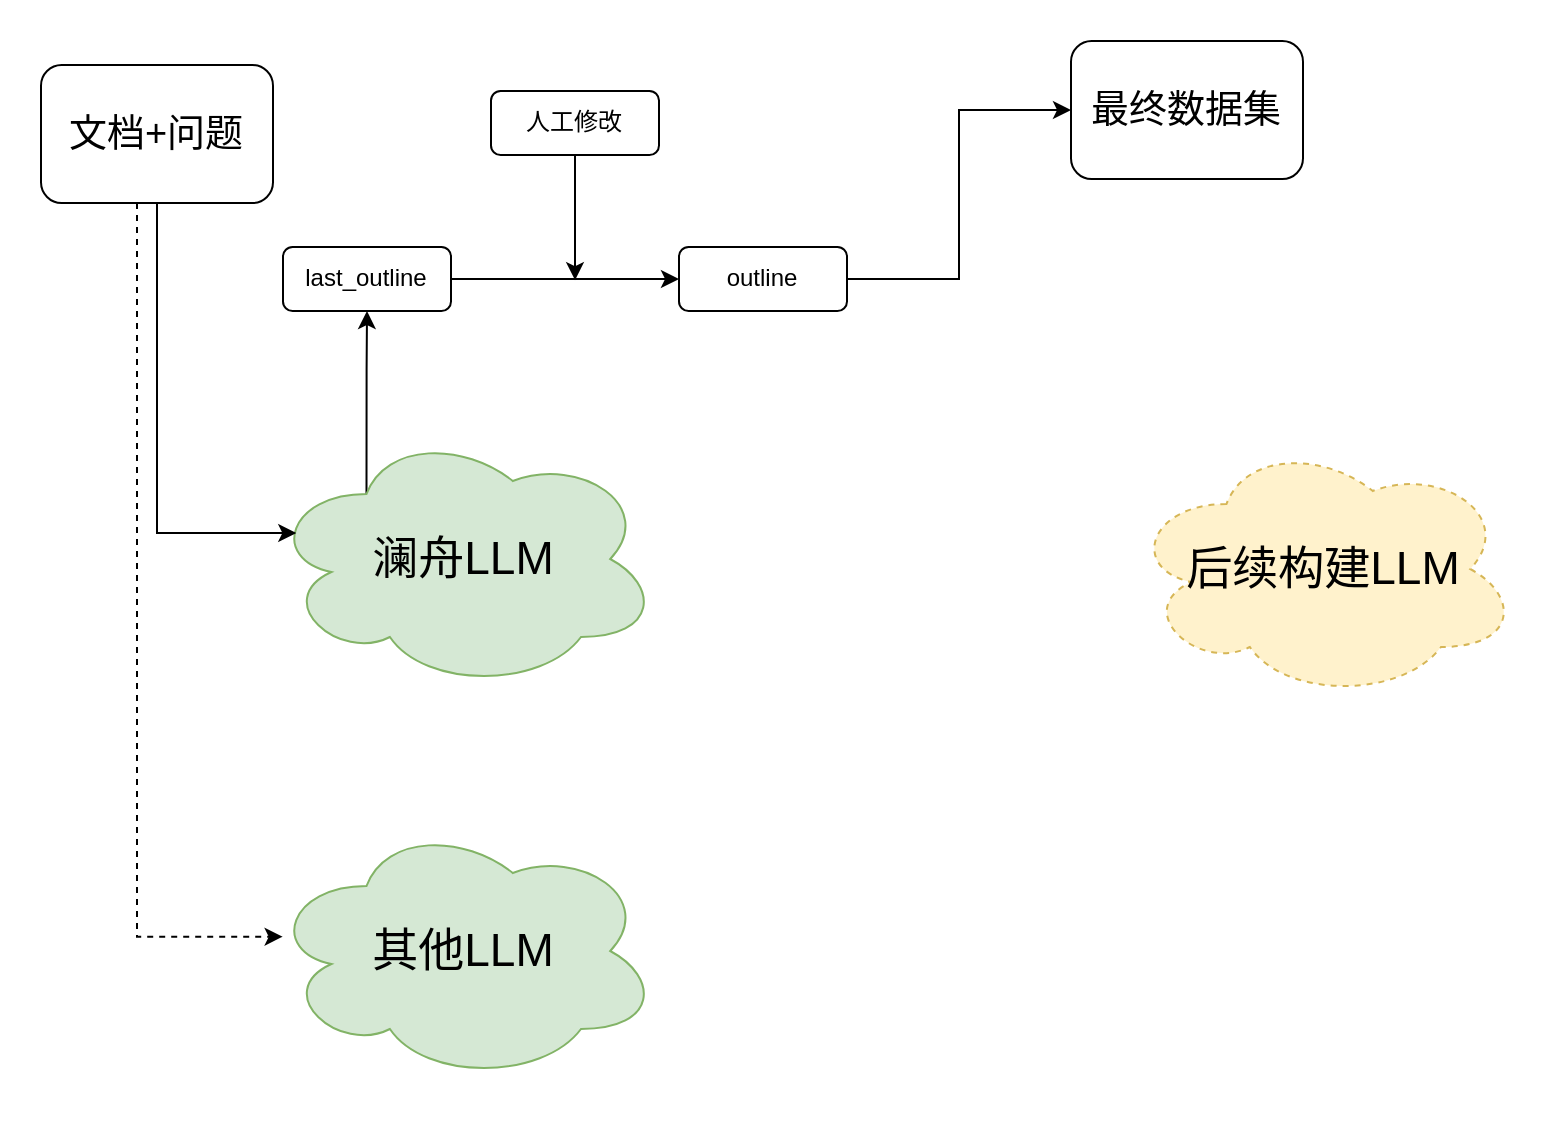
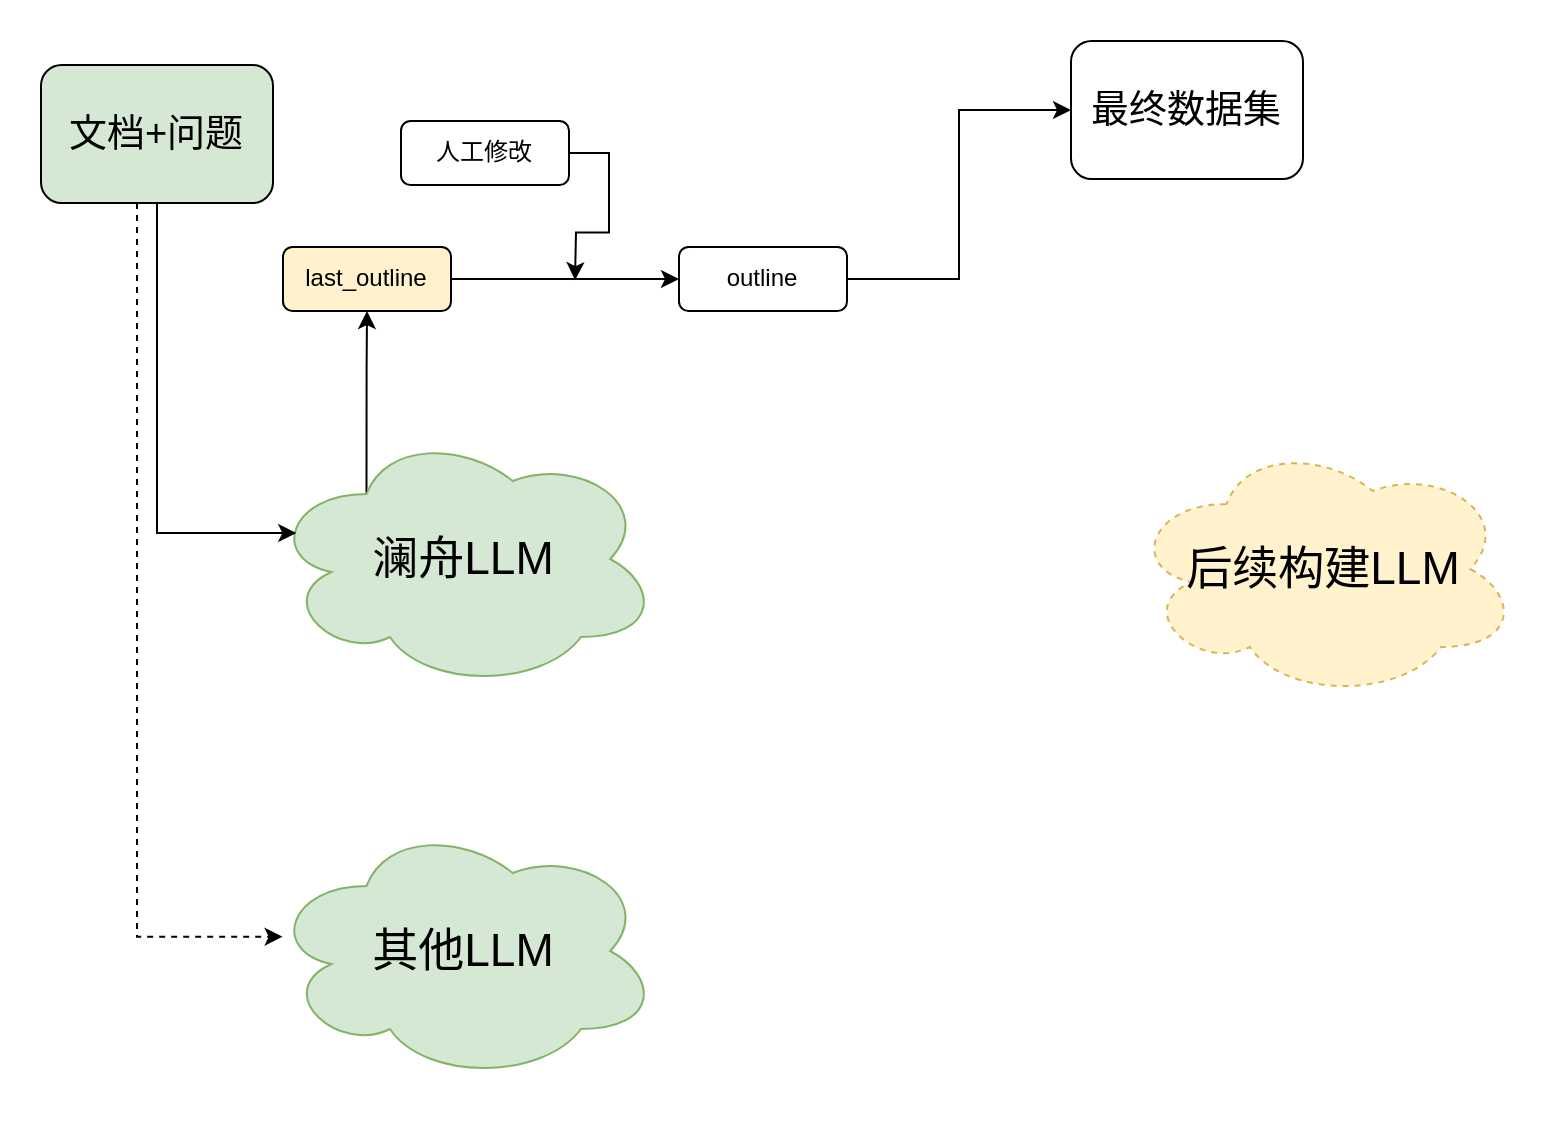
(575, 123) -> (485, 153)
(157, 134) -> (157, 134)
(367, 279) -> (367, 279)
